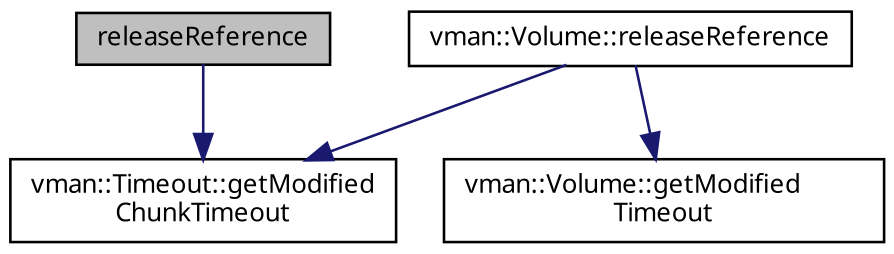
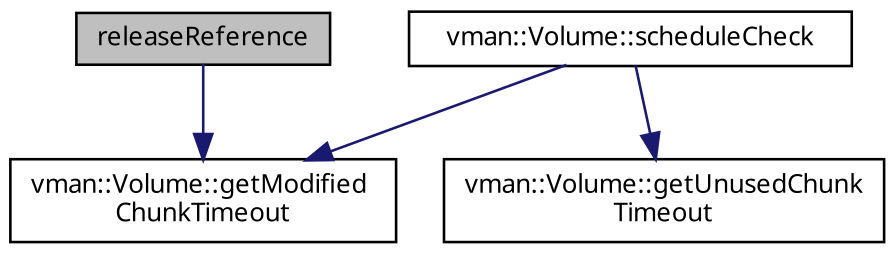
(630, 39) -> (630, 39)
(203, 201) -> (203, 201)
(664, 201) -> (664, 201)
